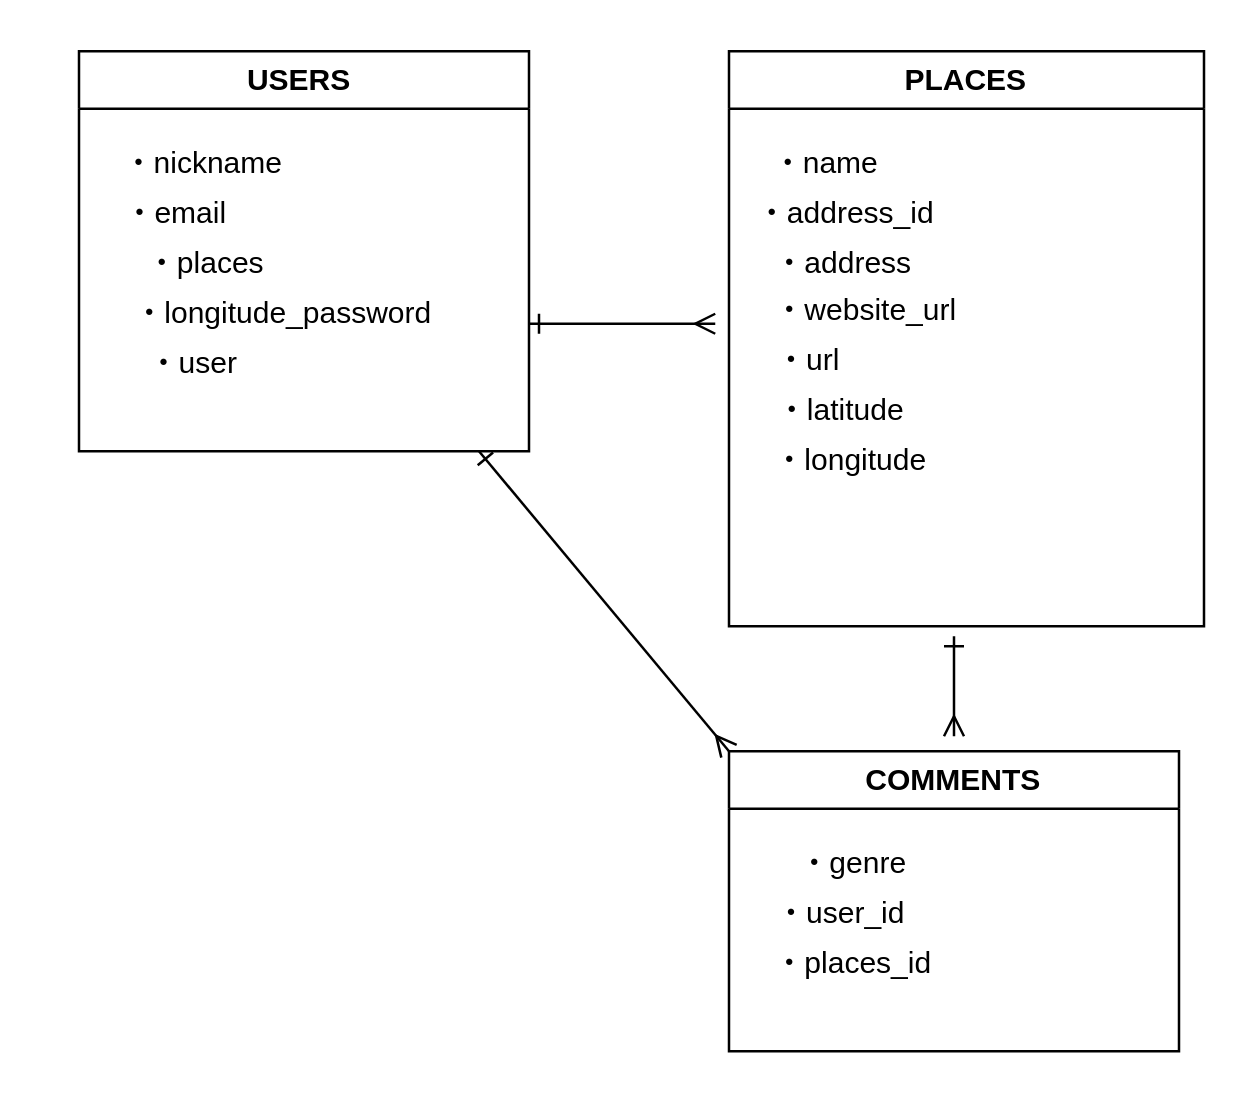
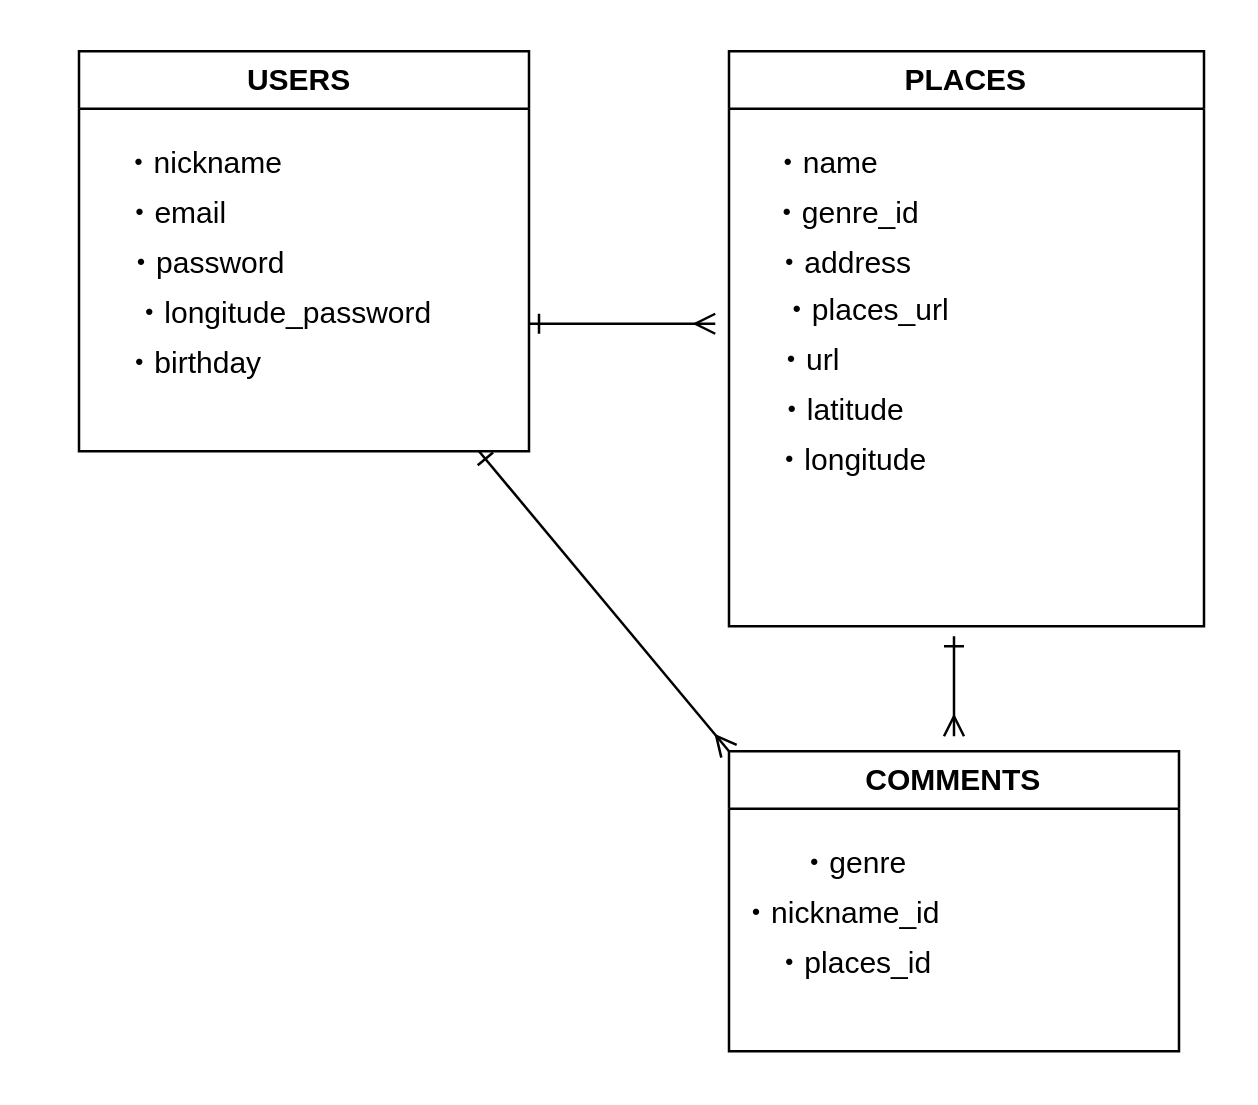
(846, 214) -> (846, 214)
(206, 264) -> (206, 264)
(866, 311) -> (866, 311)
(194, 364) -> (194, 364)
(841, 914) -> (841, 914)
